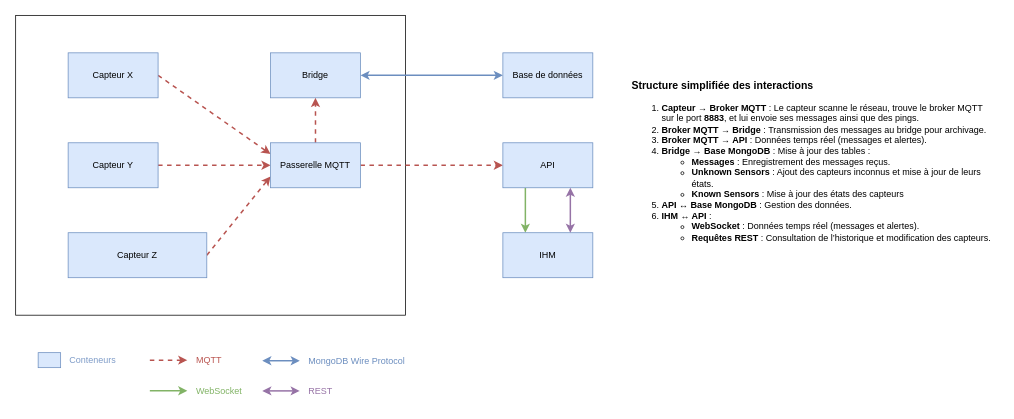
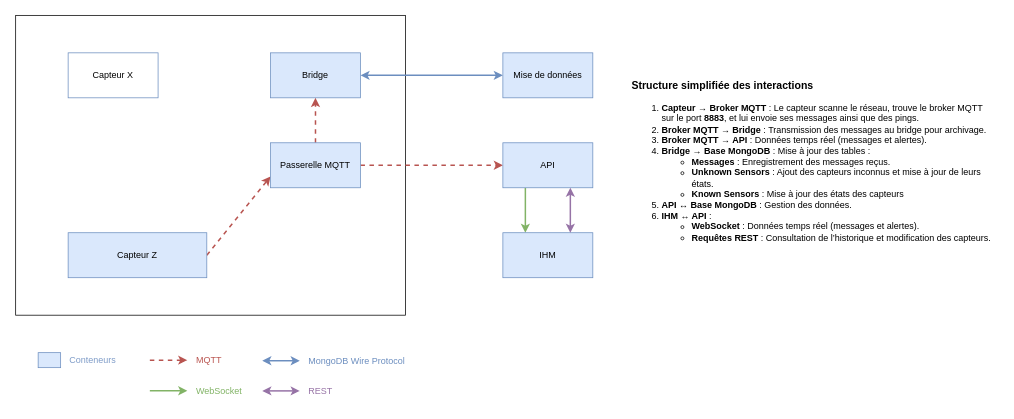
(113, 75) -> (113, 75)
(548, 75) -> (548, 75)
(211, 113) -> none
(113, 165) -> none
(211, 165) -> none
